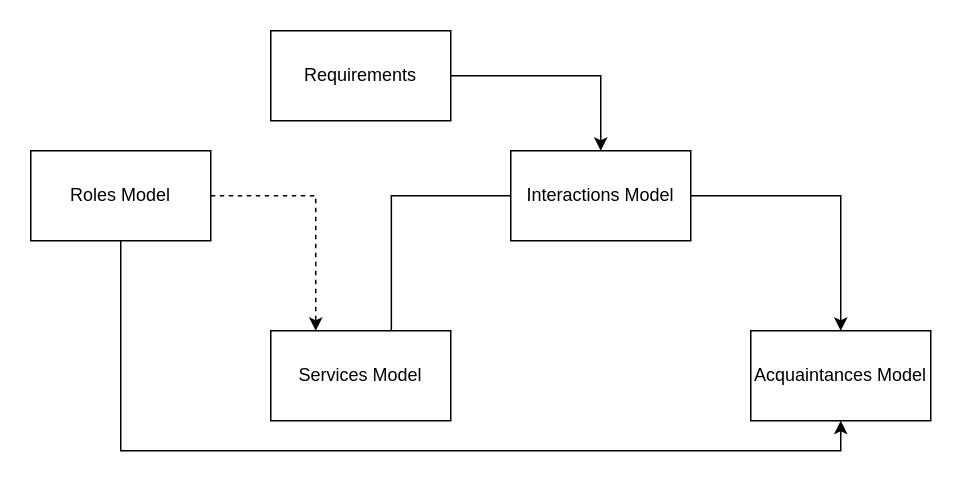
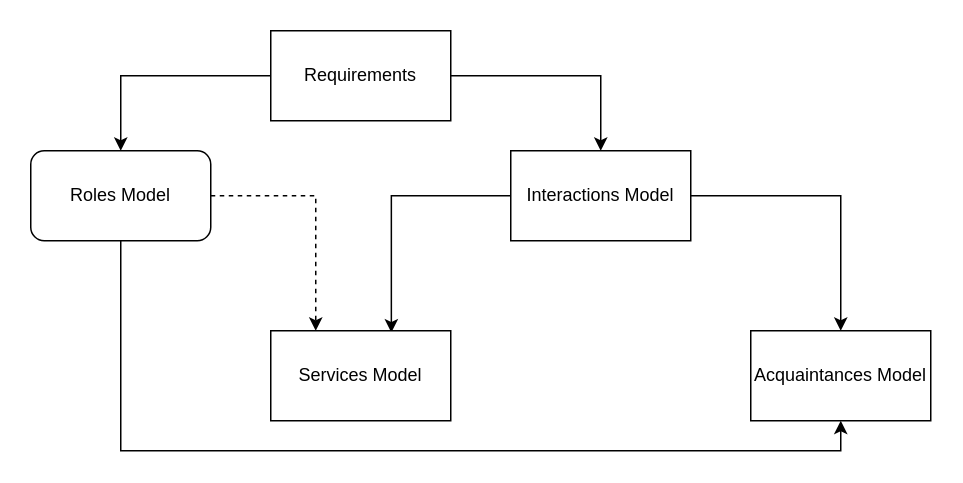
none -> (164, 76)
(121, 196) -> (121, 196)
(391, 325) -> (391, 321)
